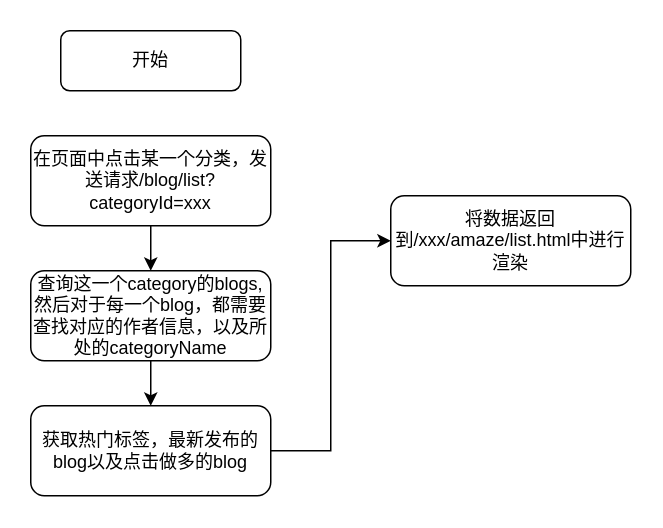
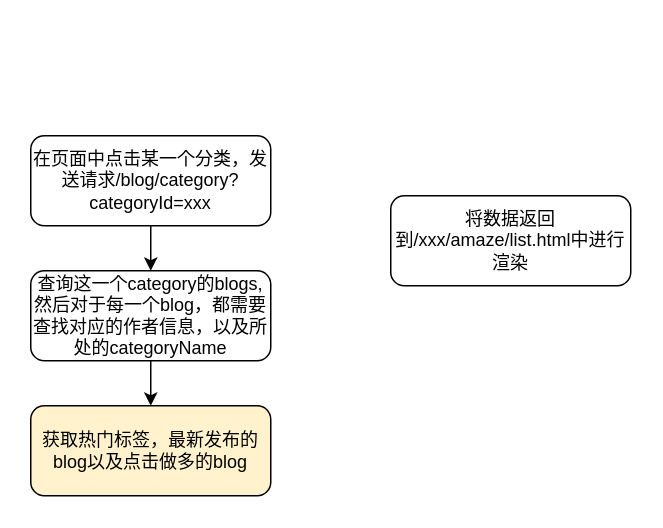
(151, 61) -> none
(151, 181) -> (151, 181)
(331, 351) -> none
(151, 451) -> (151, 451)
